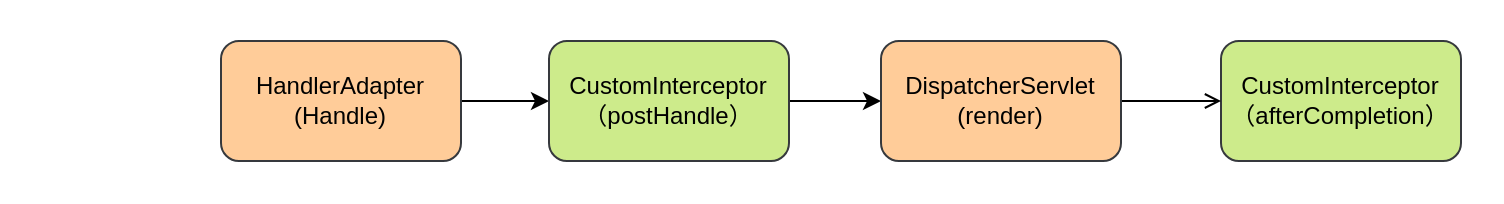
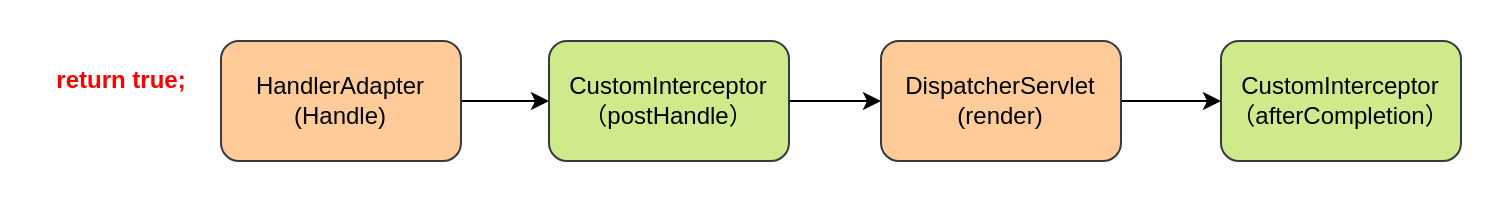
none -> (121, 81)
(1208, 101) -> (1206, 101)
